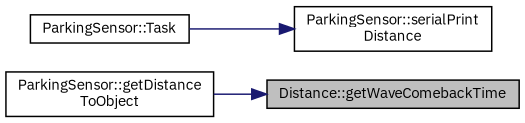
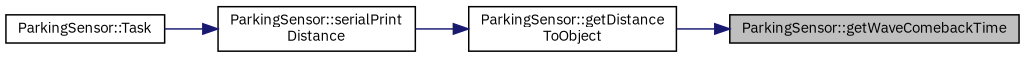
none -> (434, 29)
(393, 94) -> (874, 29)
